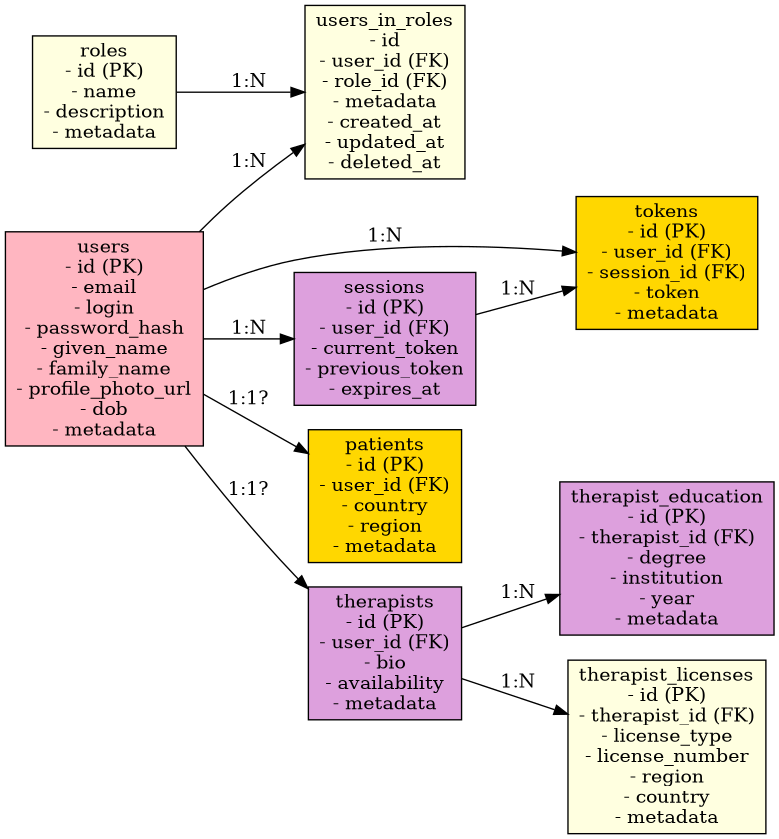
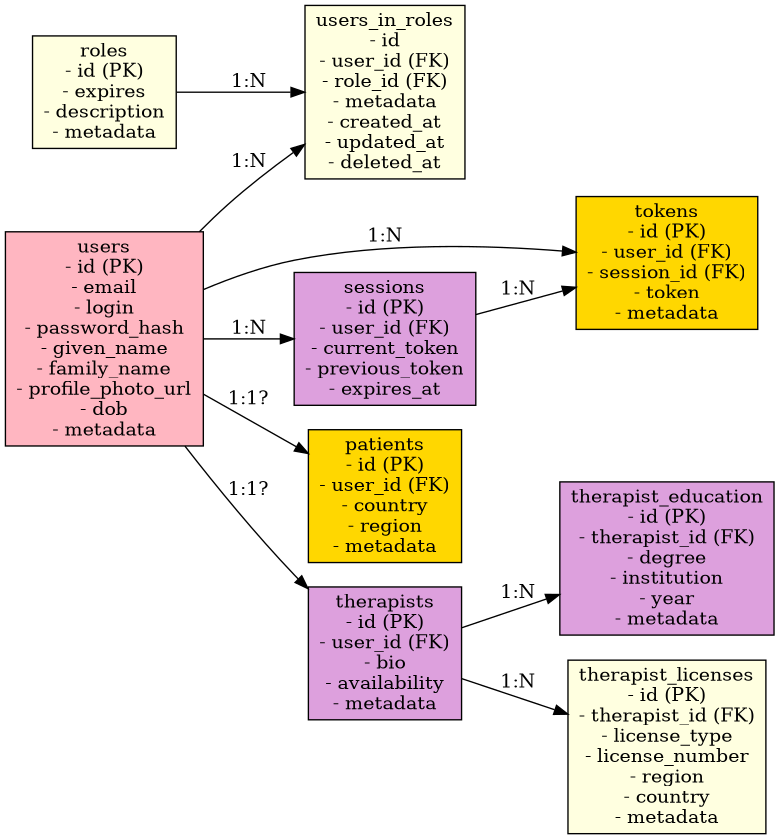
(104, 92) -> (104, 92)
